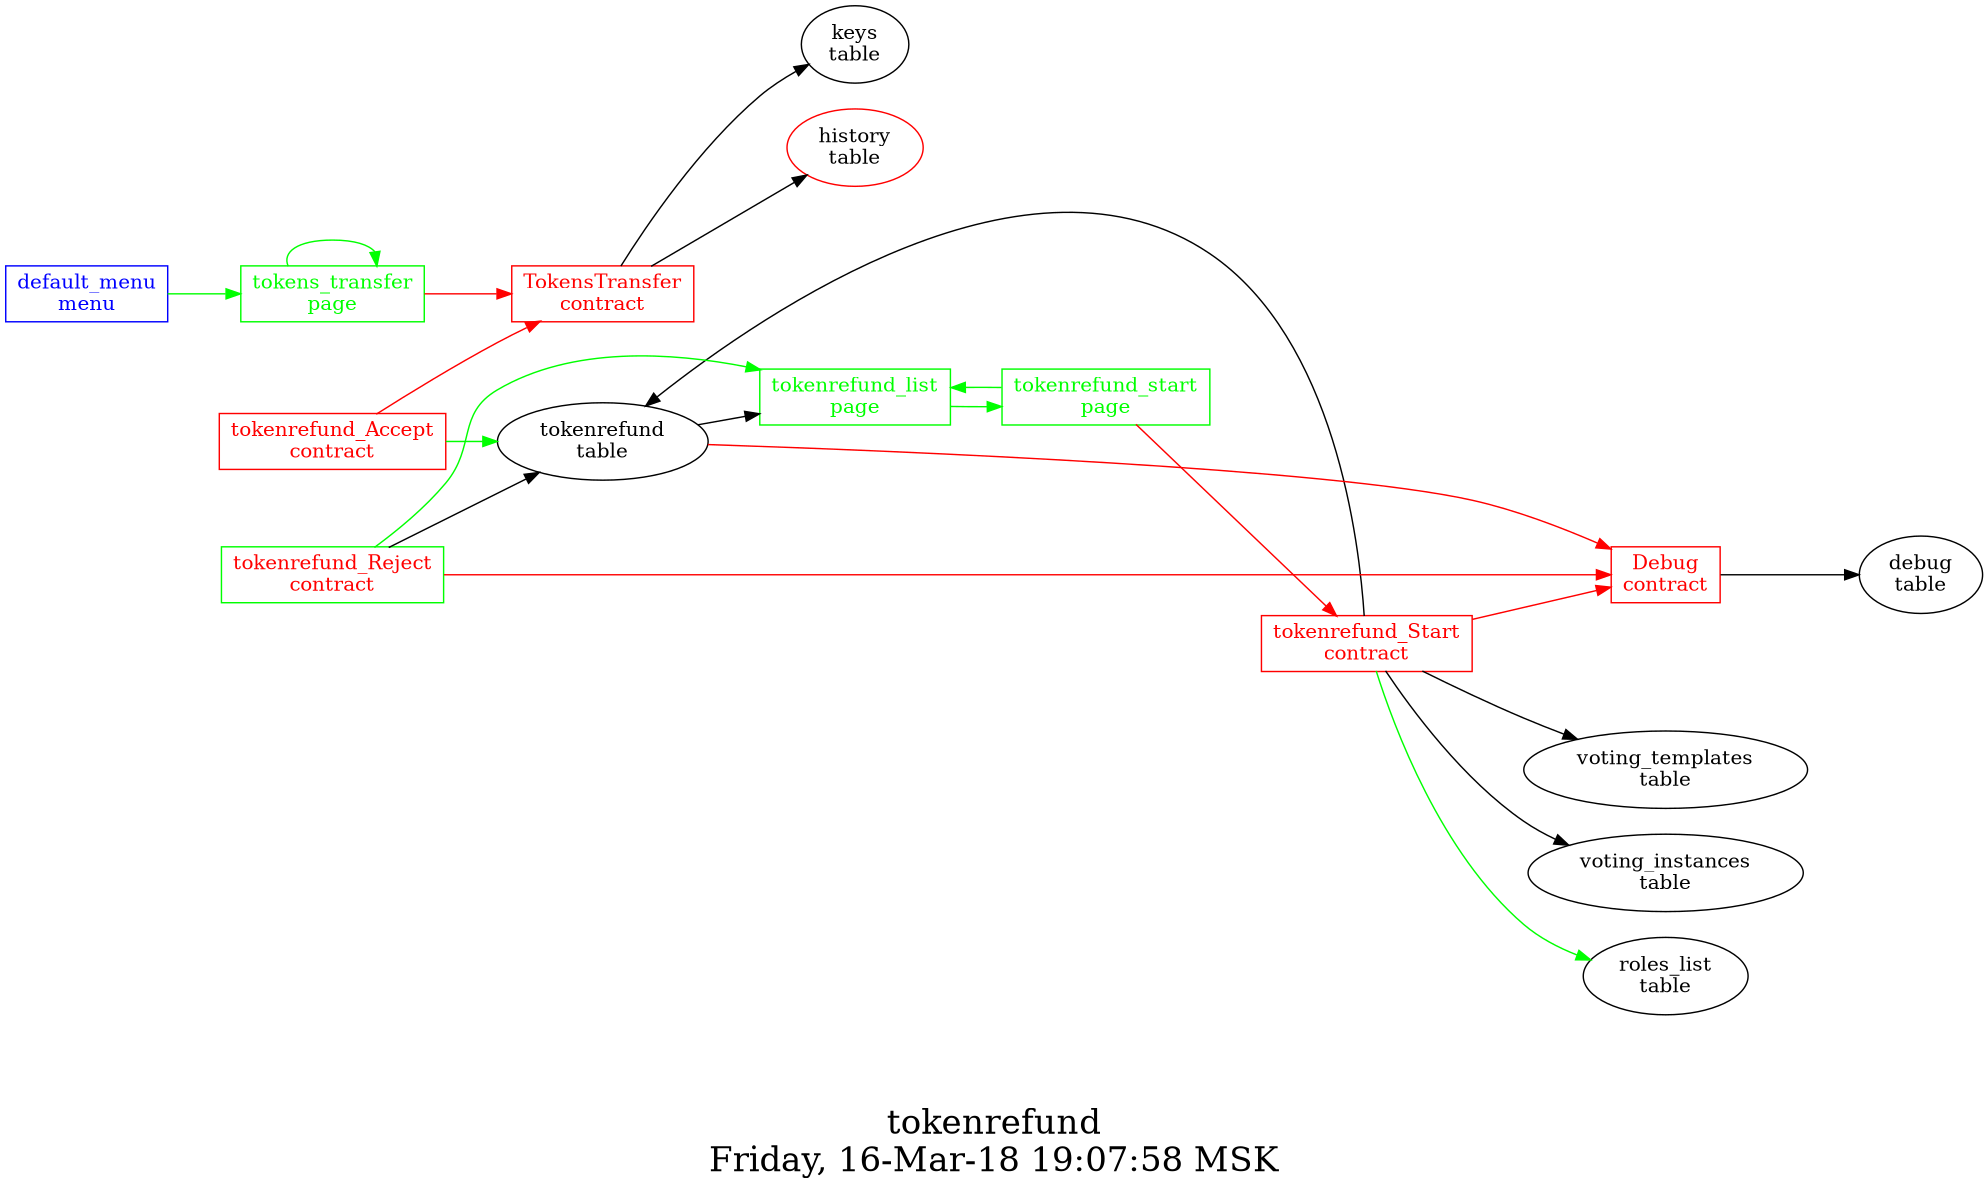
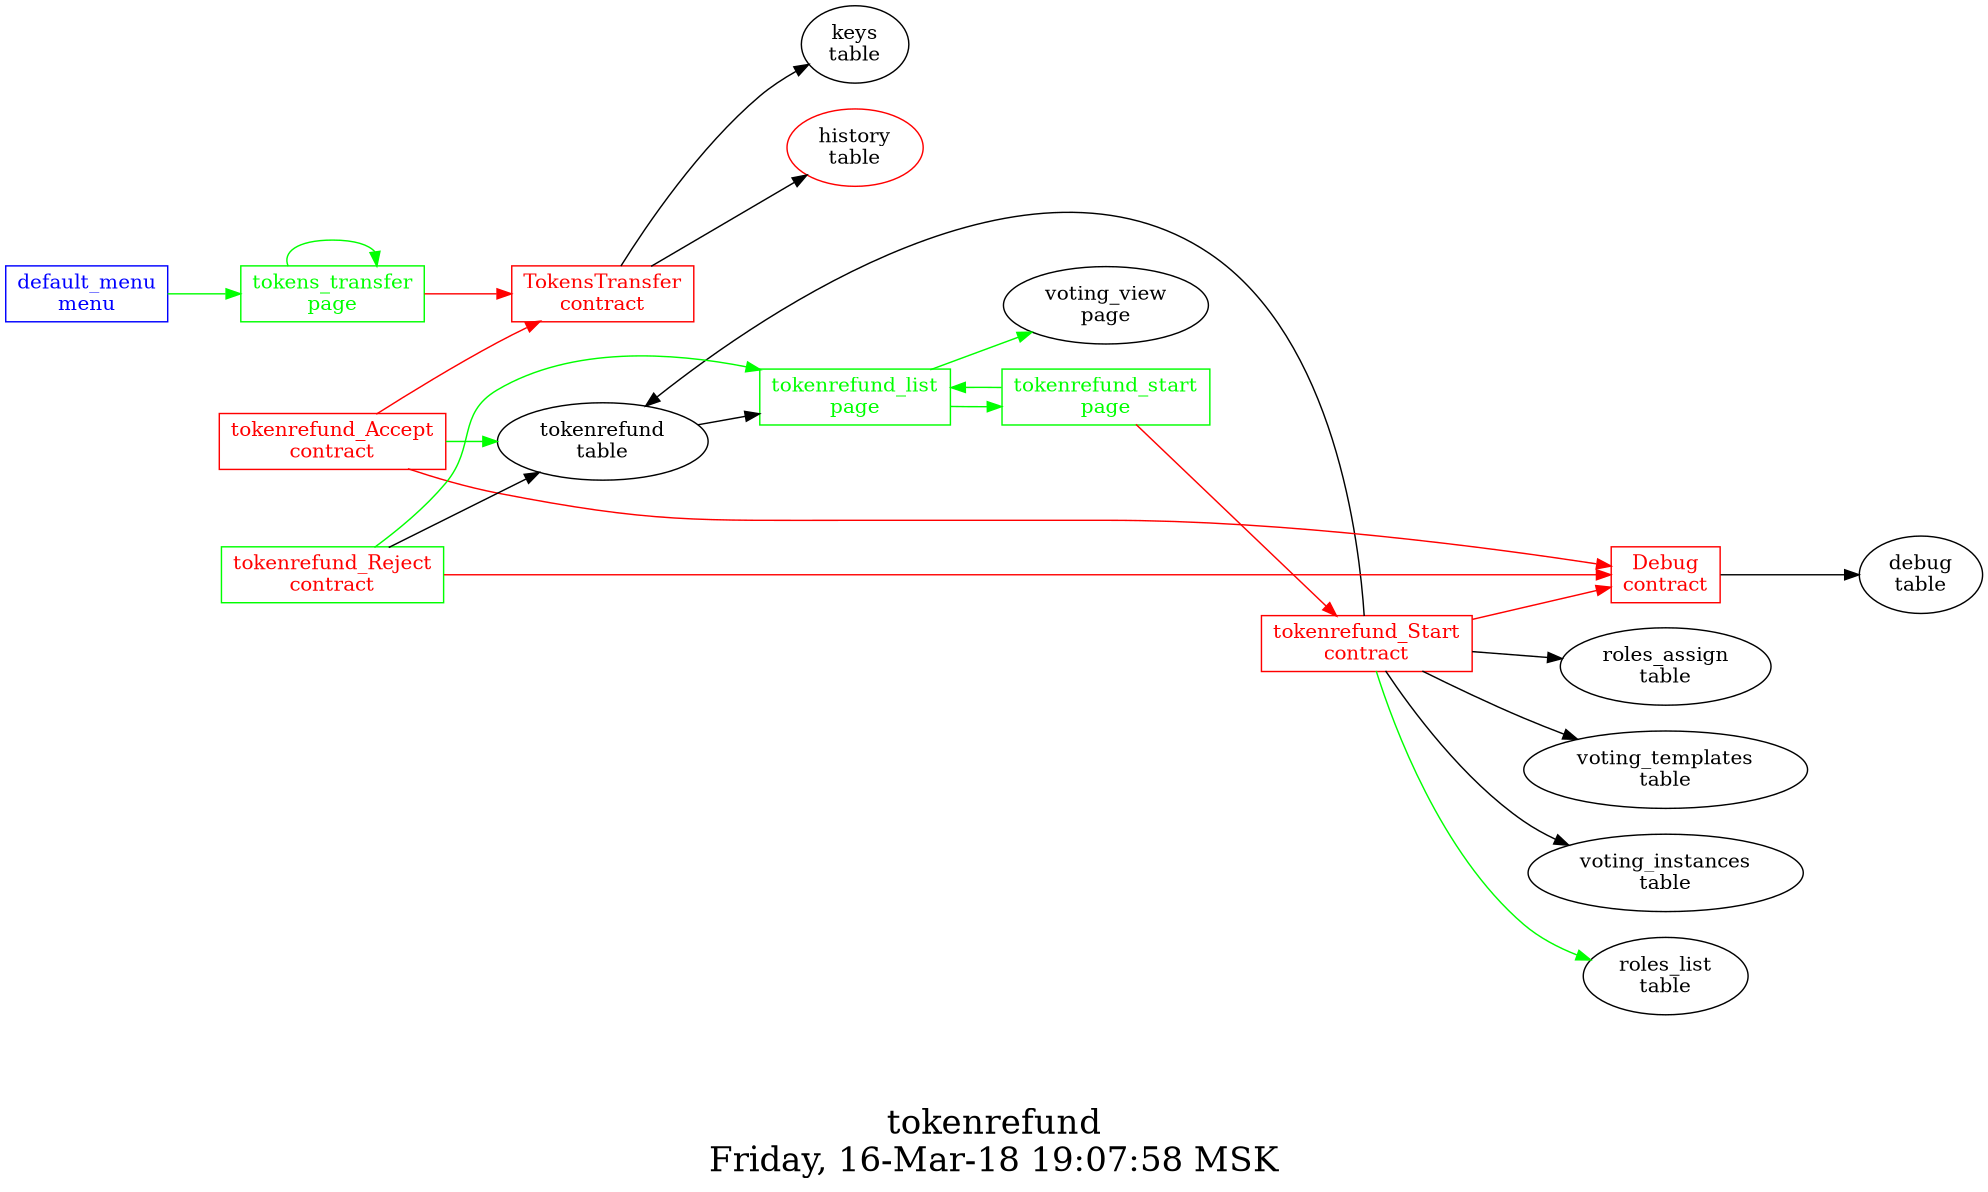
none -> (1106, 305)
(1157, 466) -> (1001, 520)
none -> (1666, 666)
